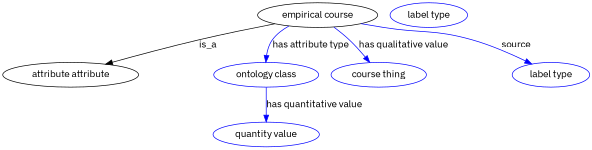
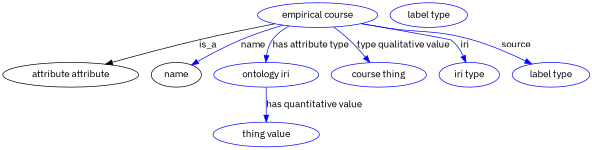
(318, 15) -> (318, 15)
(403, 45) -> (403, 45)
none -> (176, 75)
(266, 75) -> (266, 75)
none -> (469, 75)
(266, 134) -> (266, 134)
